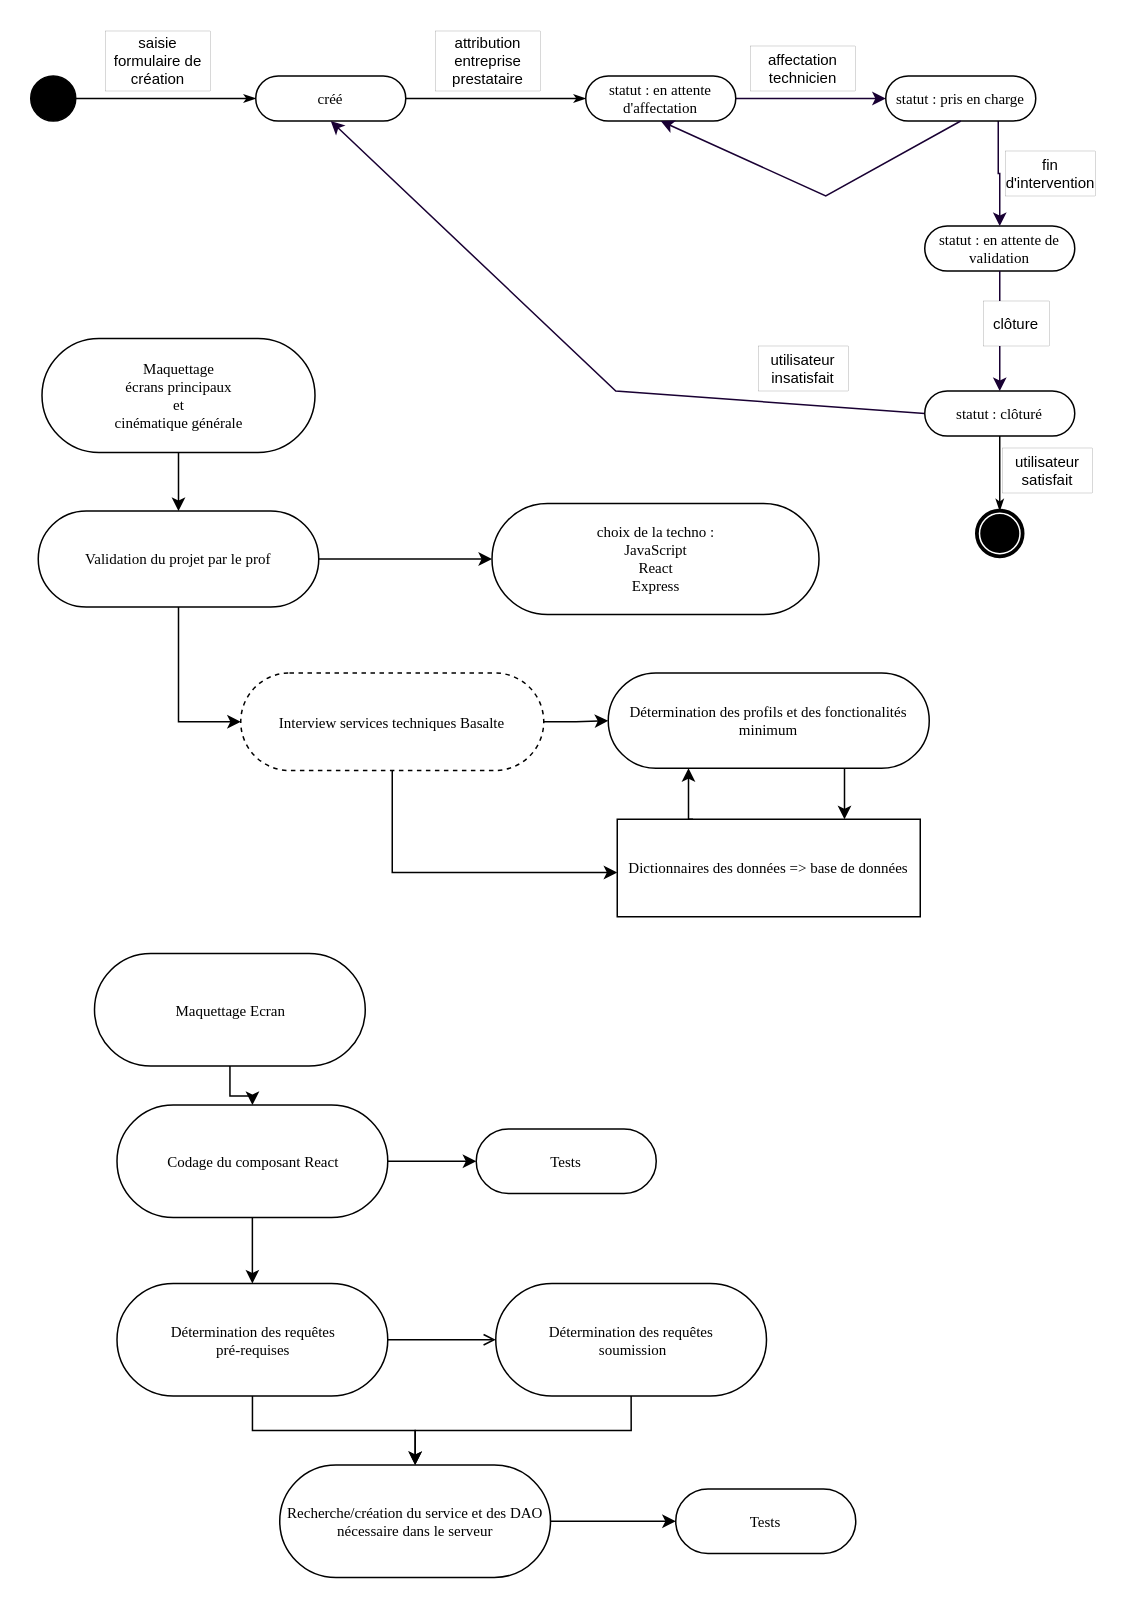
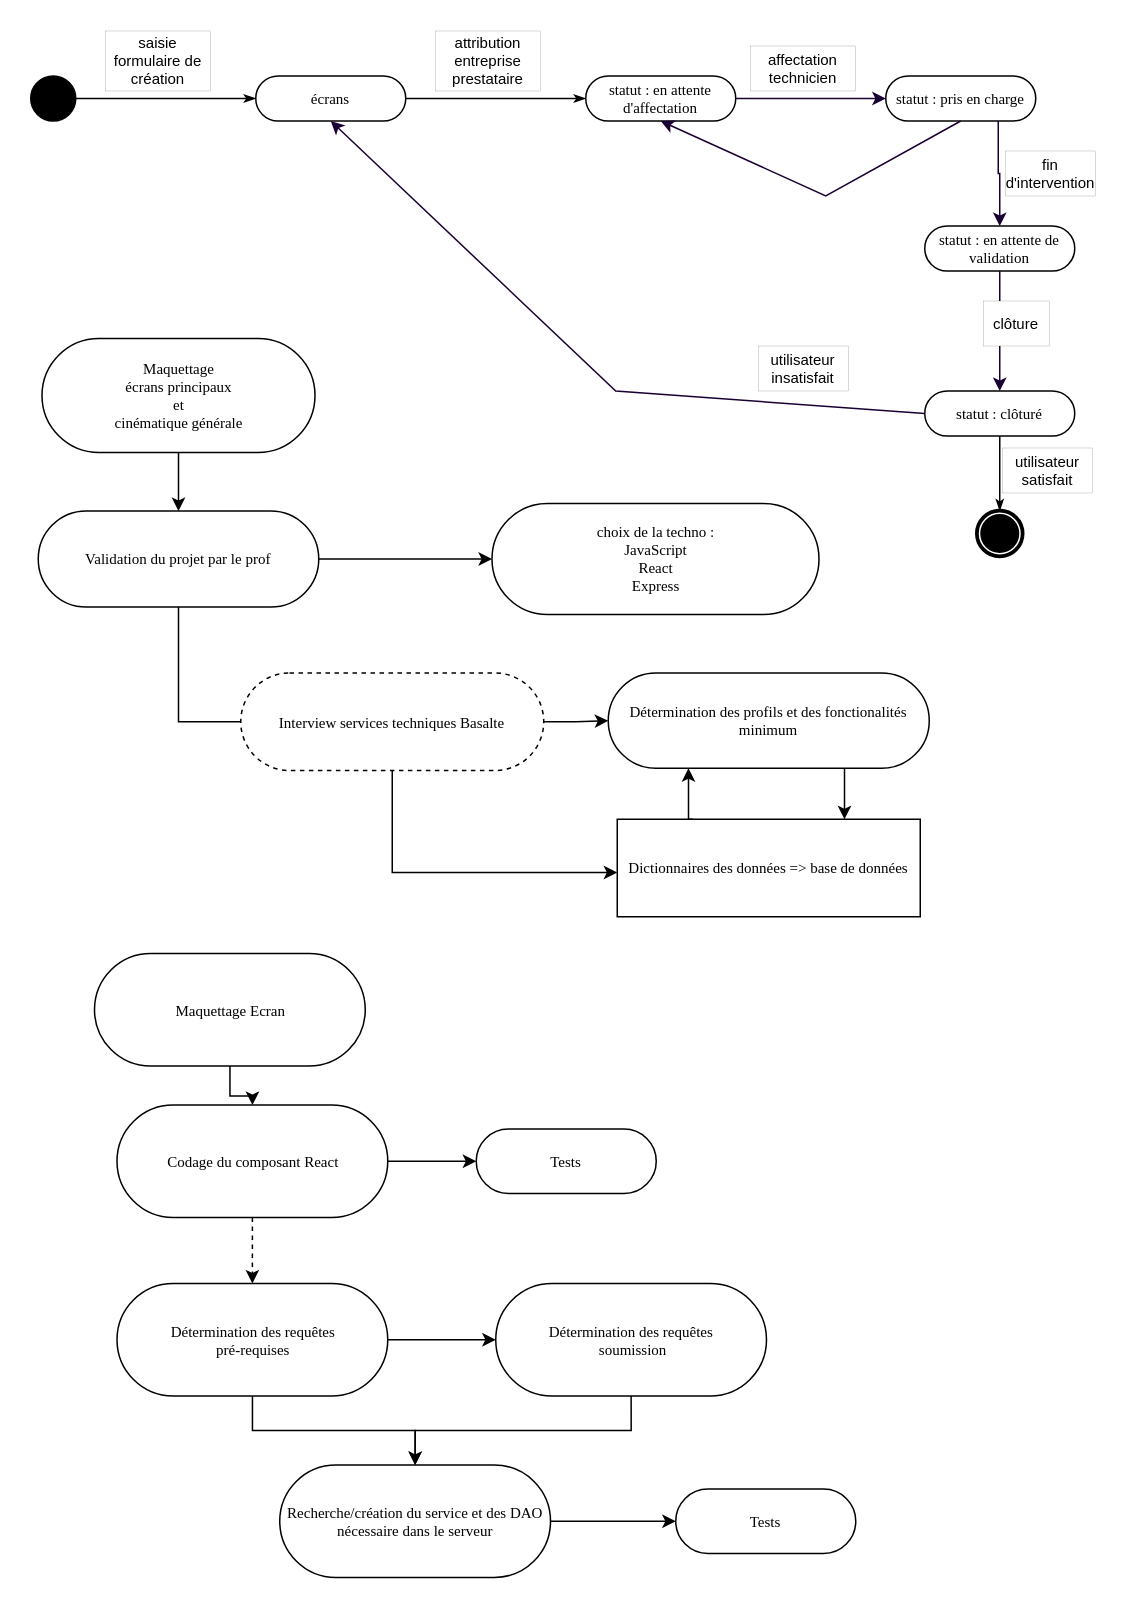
(331, 98) -> (331, 98)
(229, 722) -> (233, 722)
(252, 1245) -> (252, 1245)
(486, 1340) -> (484, 1340)
